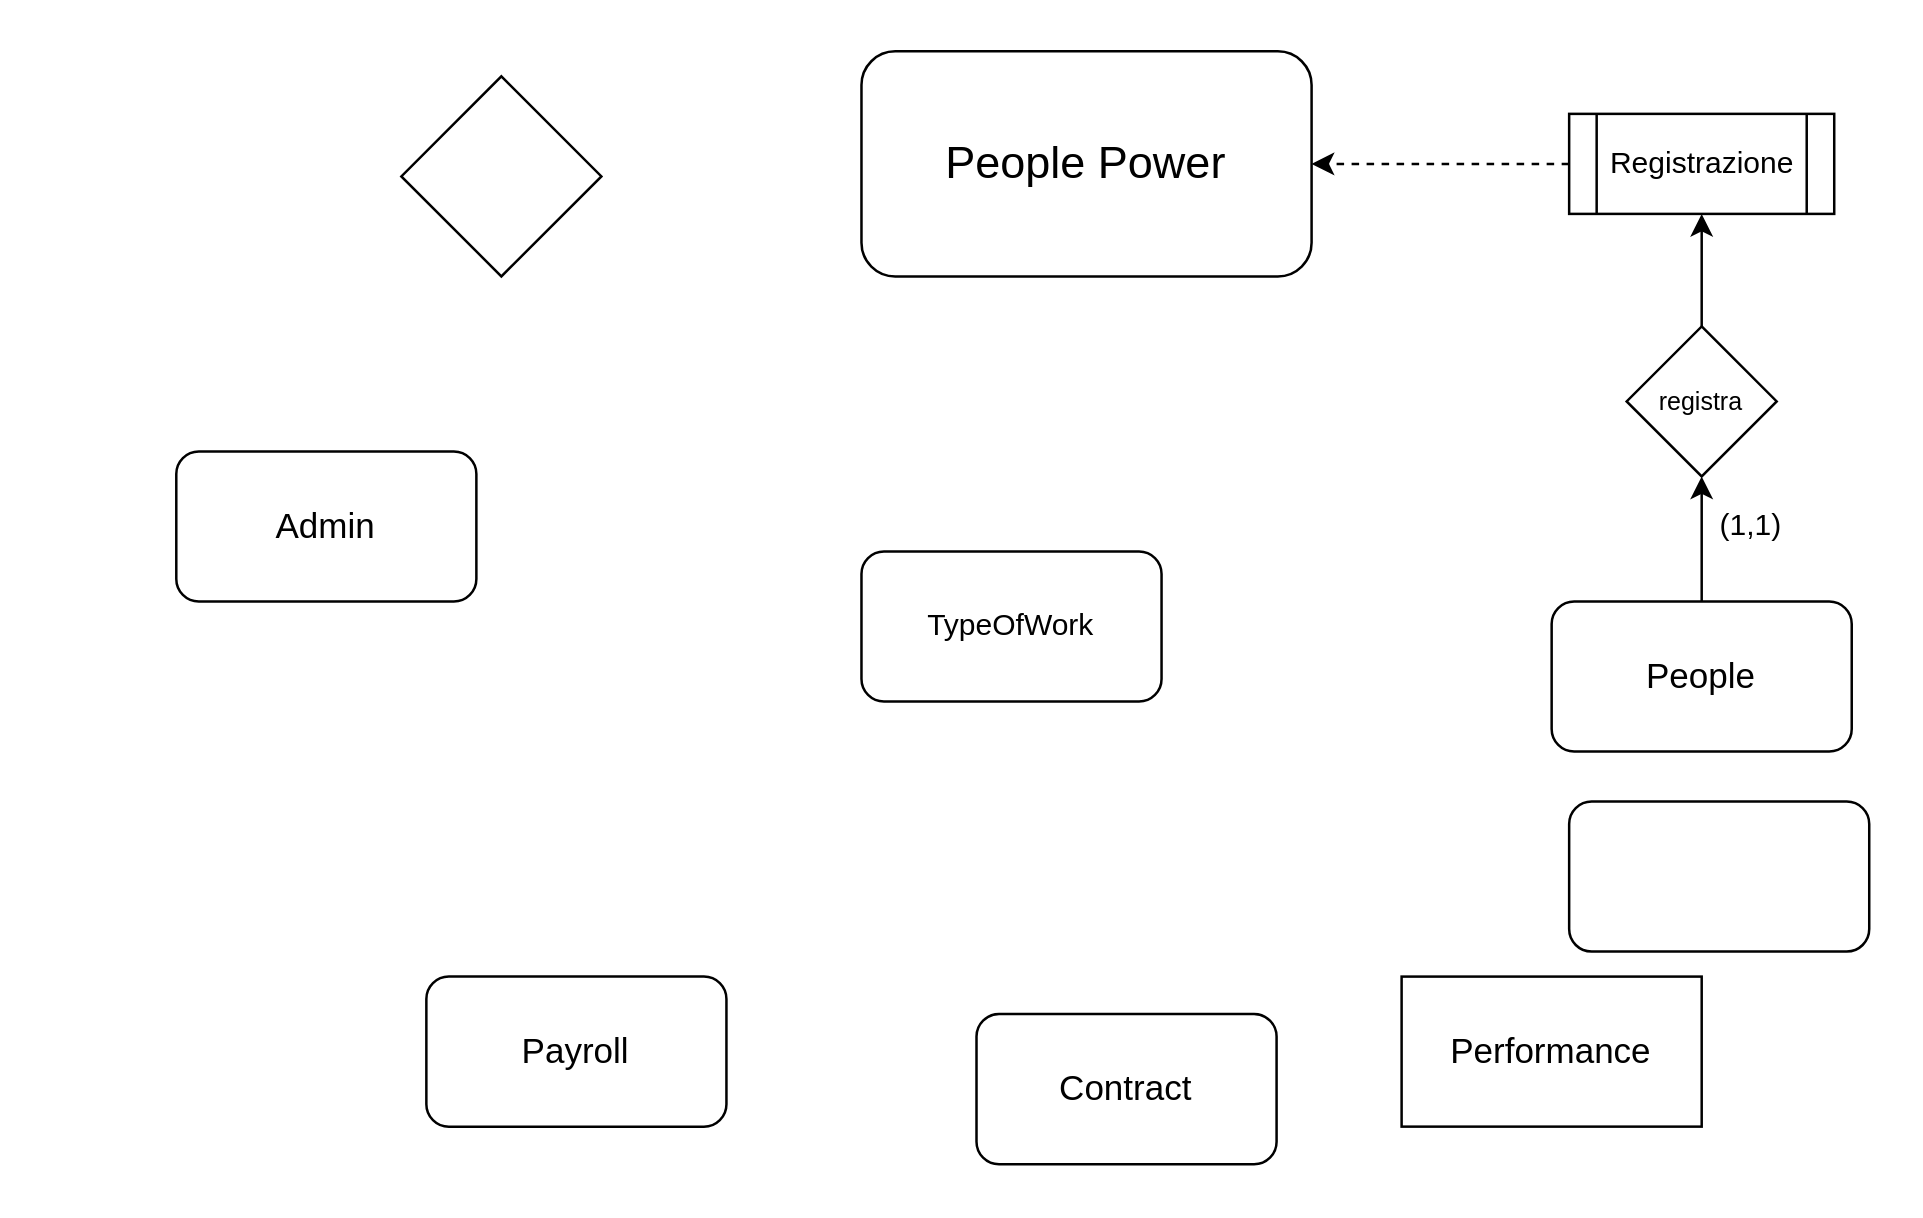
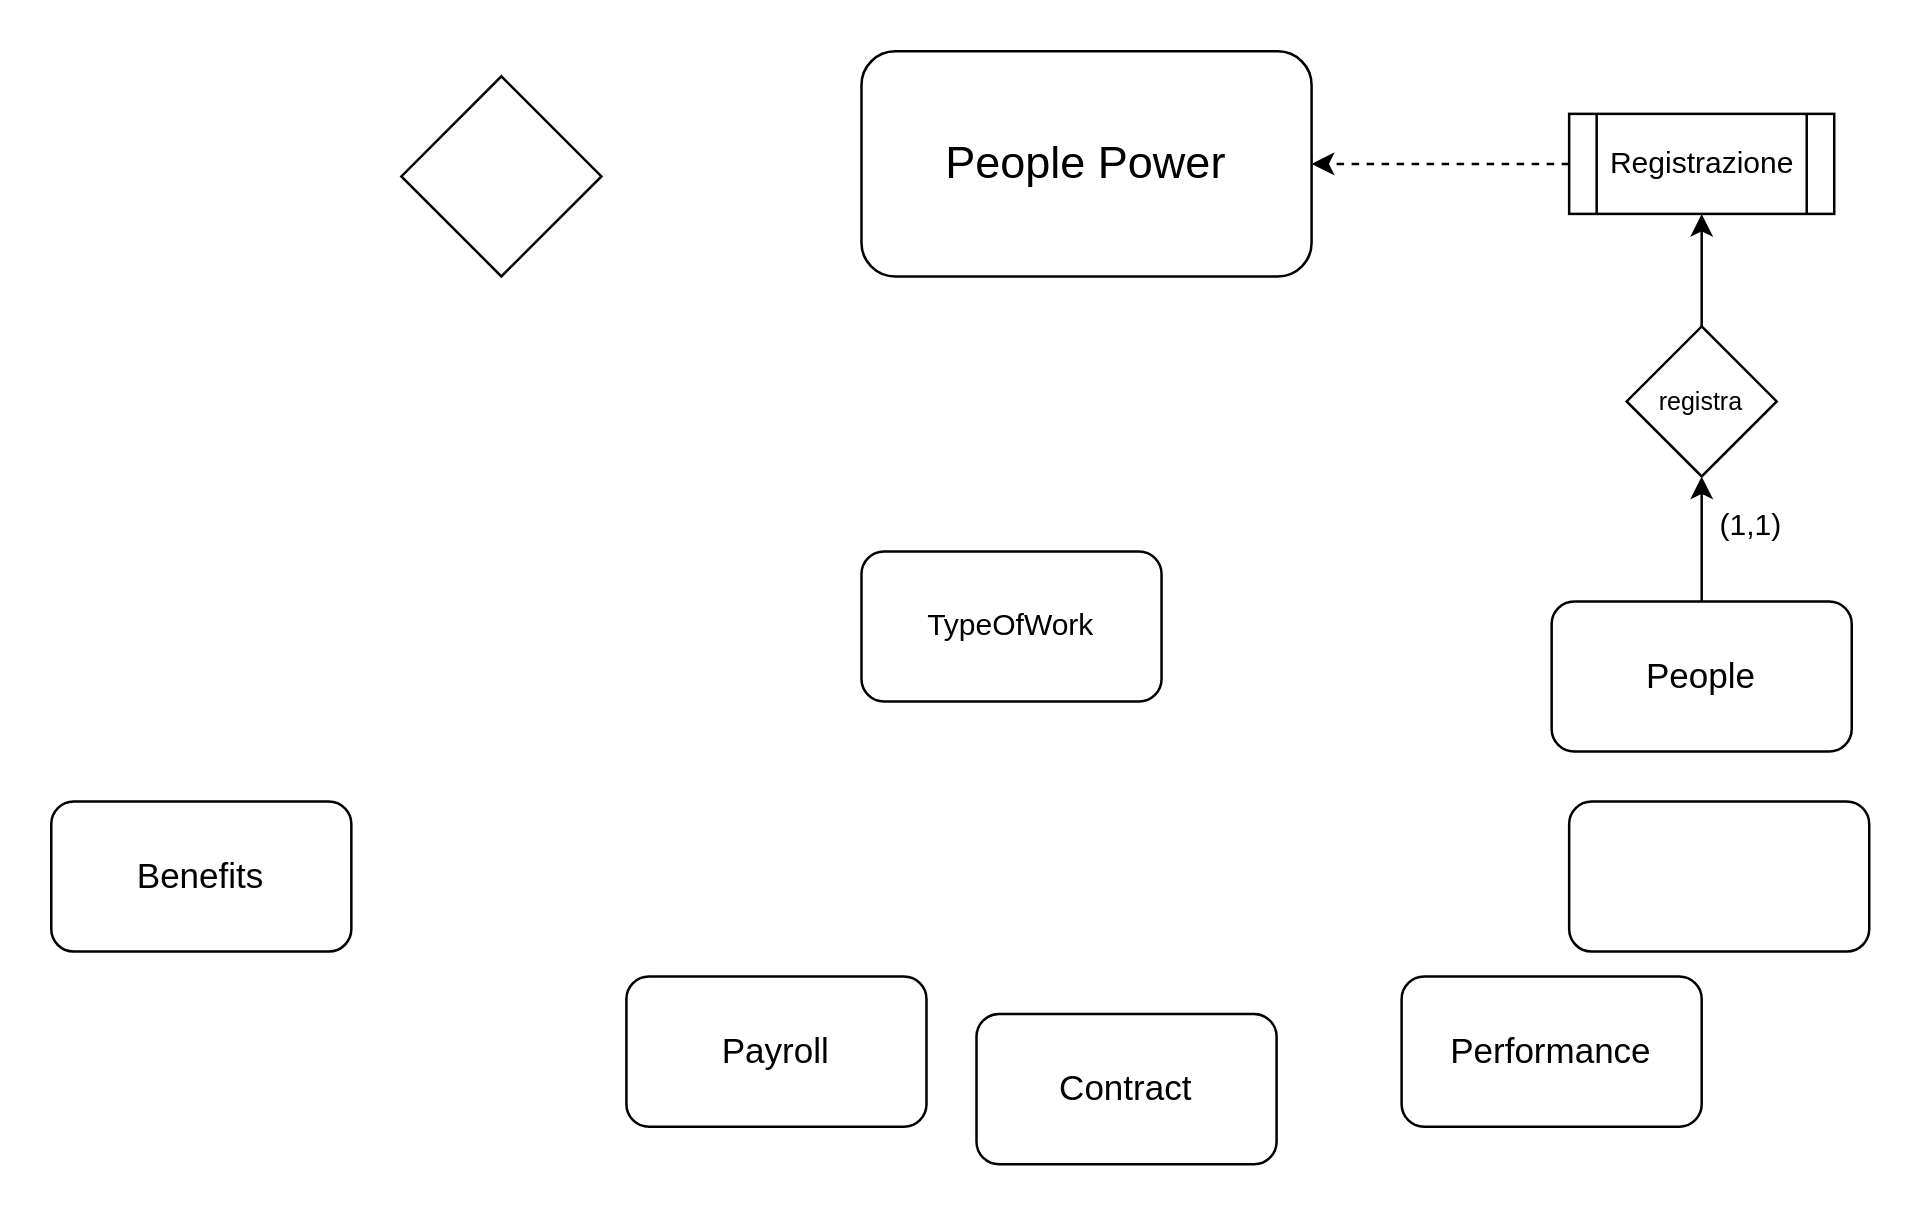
(326, 526) -> none
none -> (201, 876)
(576, 1051) -> (776, 1051)
(1551, 1051) -> (1551, 1051)
